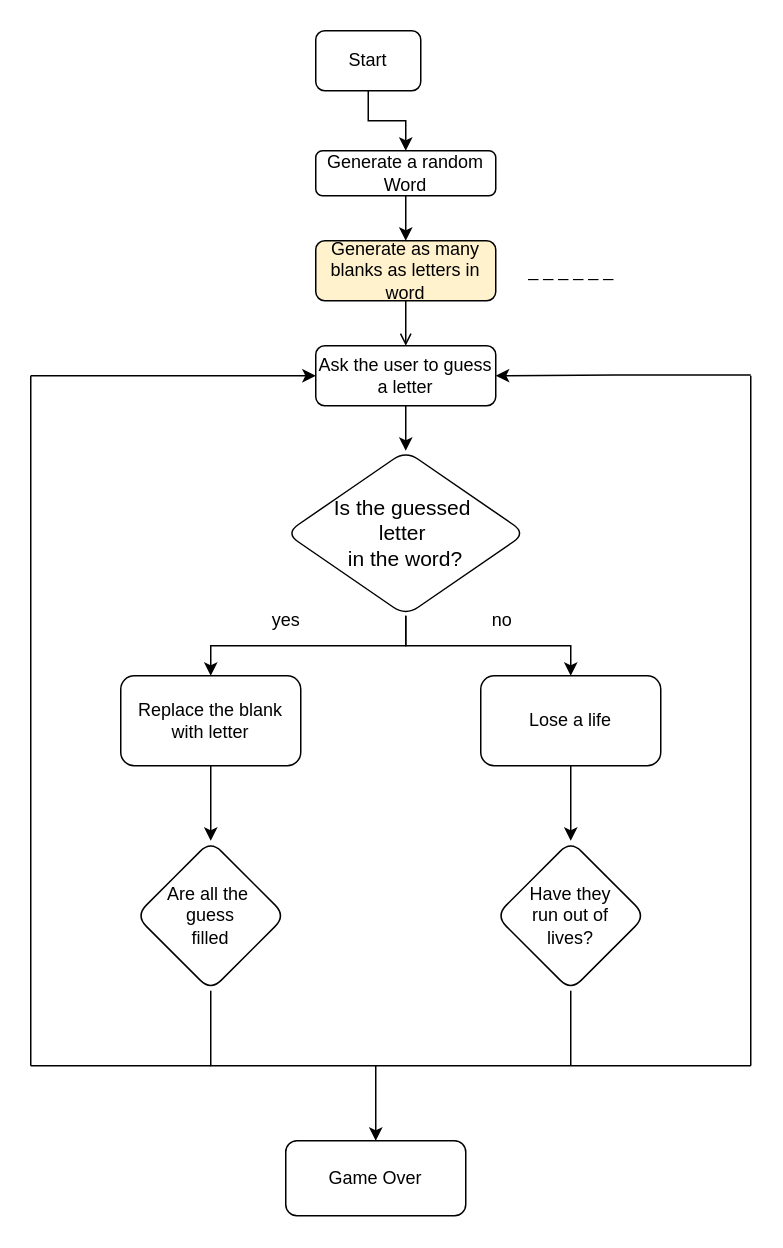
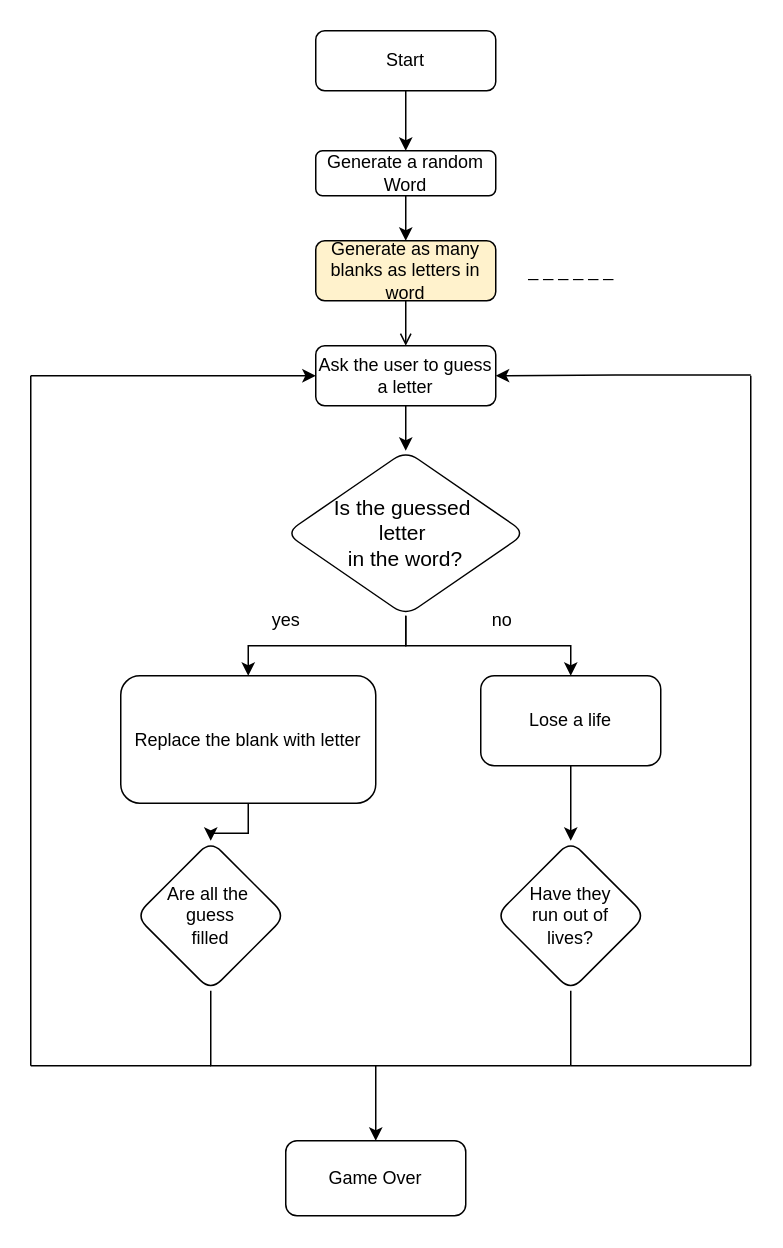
(368, 61) -> (406, 61)
(211, 721) -> (248, 740)
